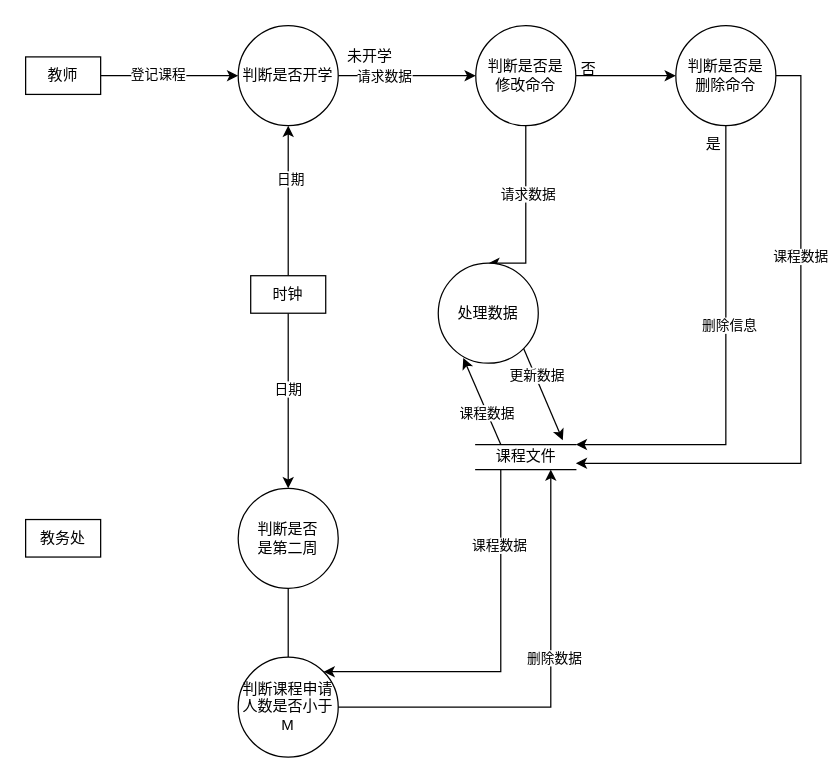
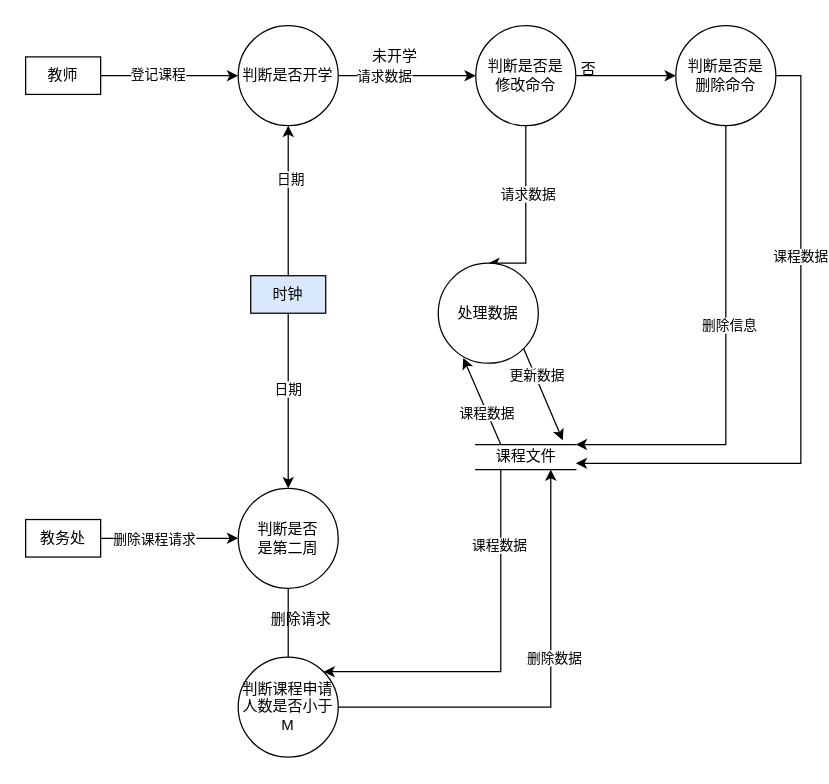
(369, 57) -> (394, 57)
(713, 144) -> none
(288, 294) -> (288, 294)
none -> (165, 538)
none -> (301, 619)
